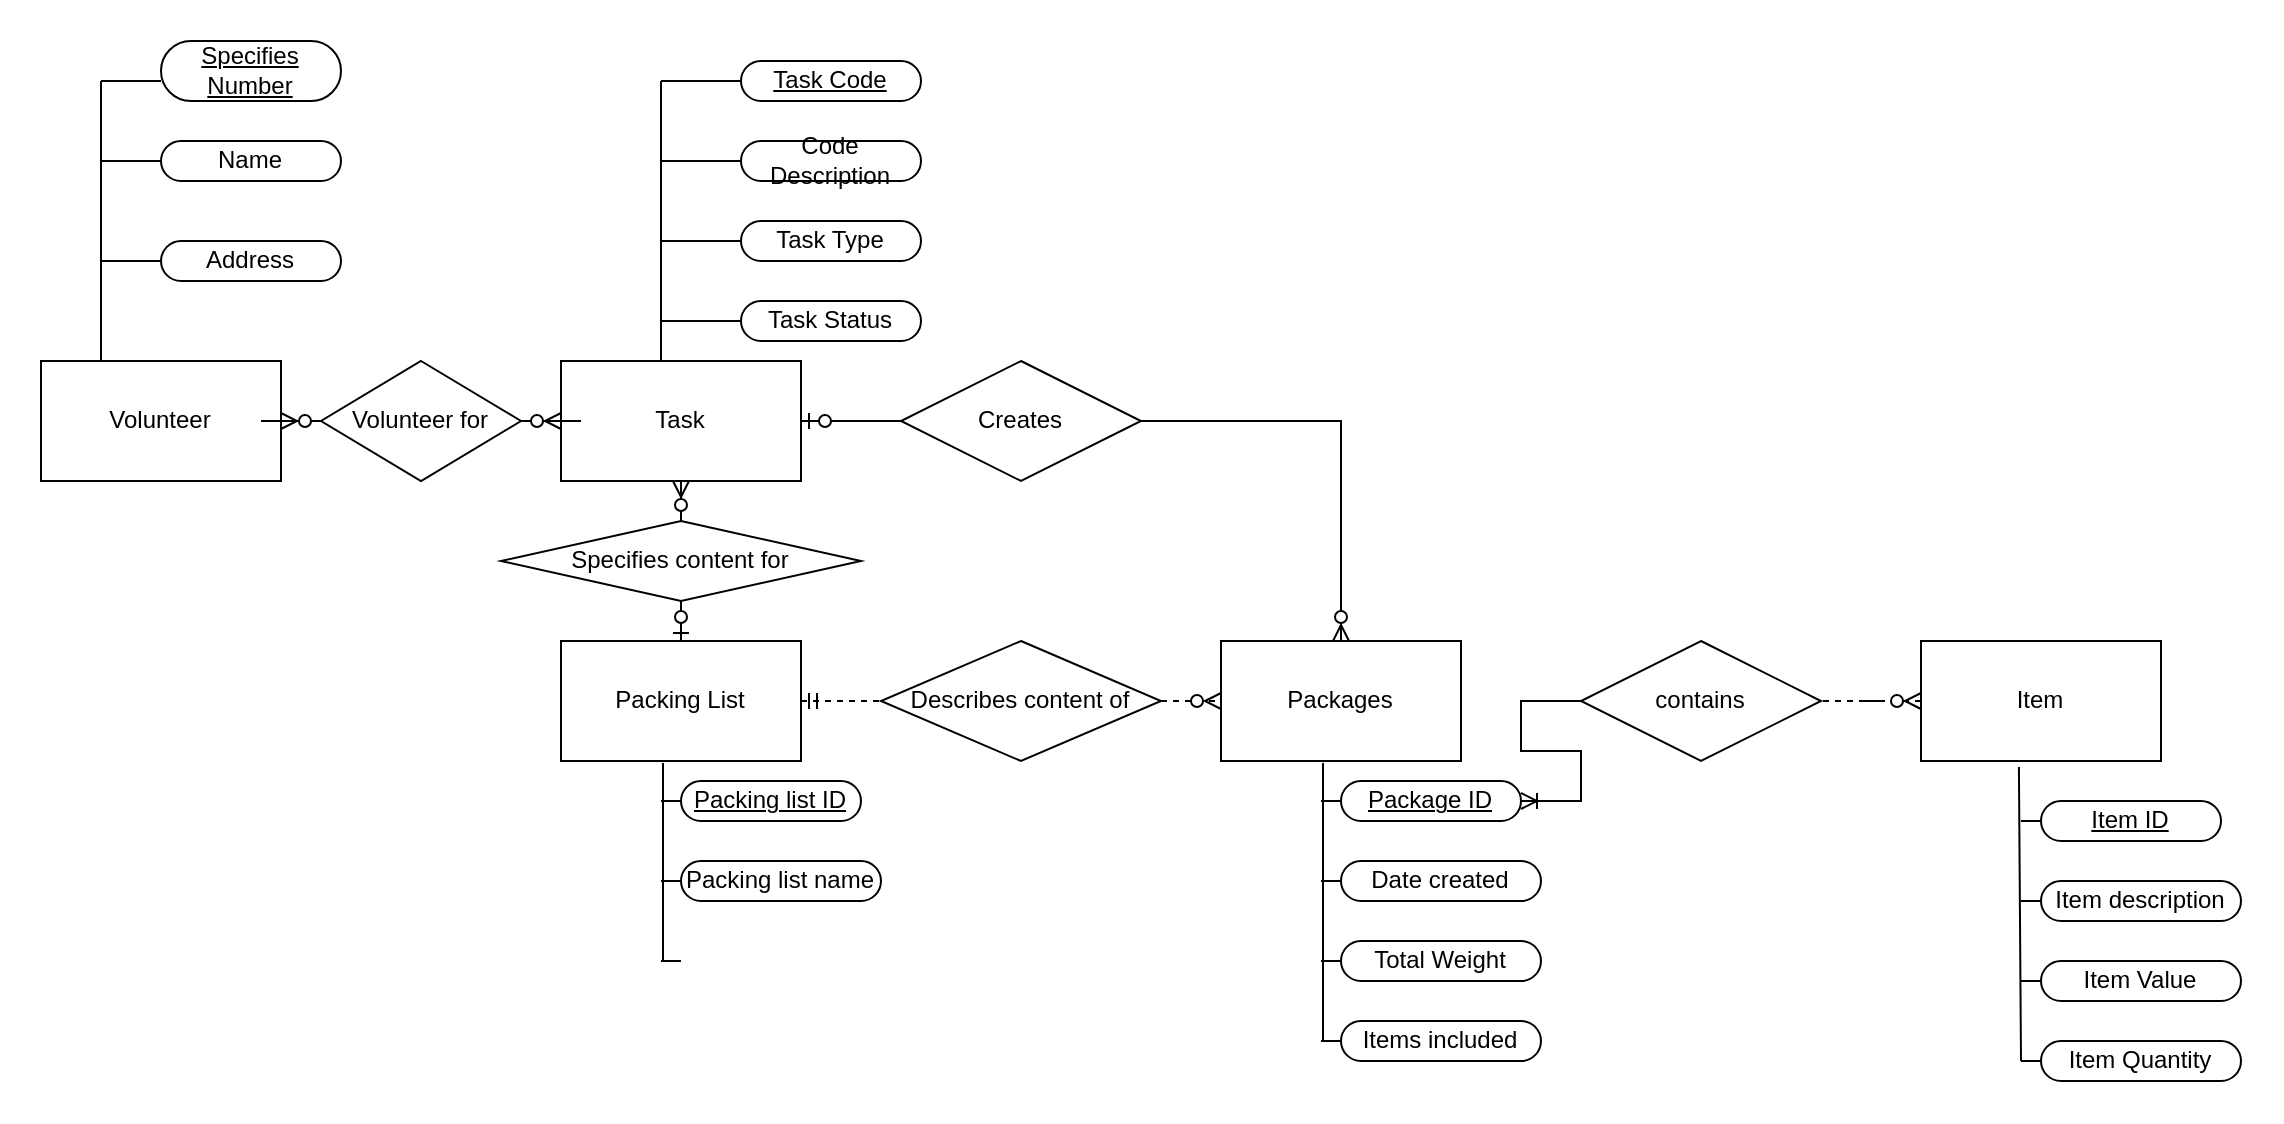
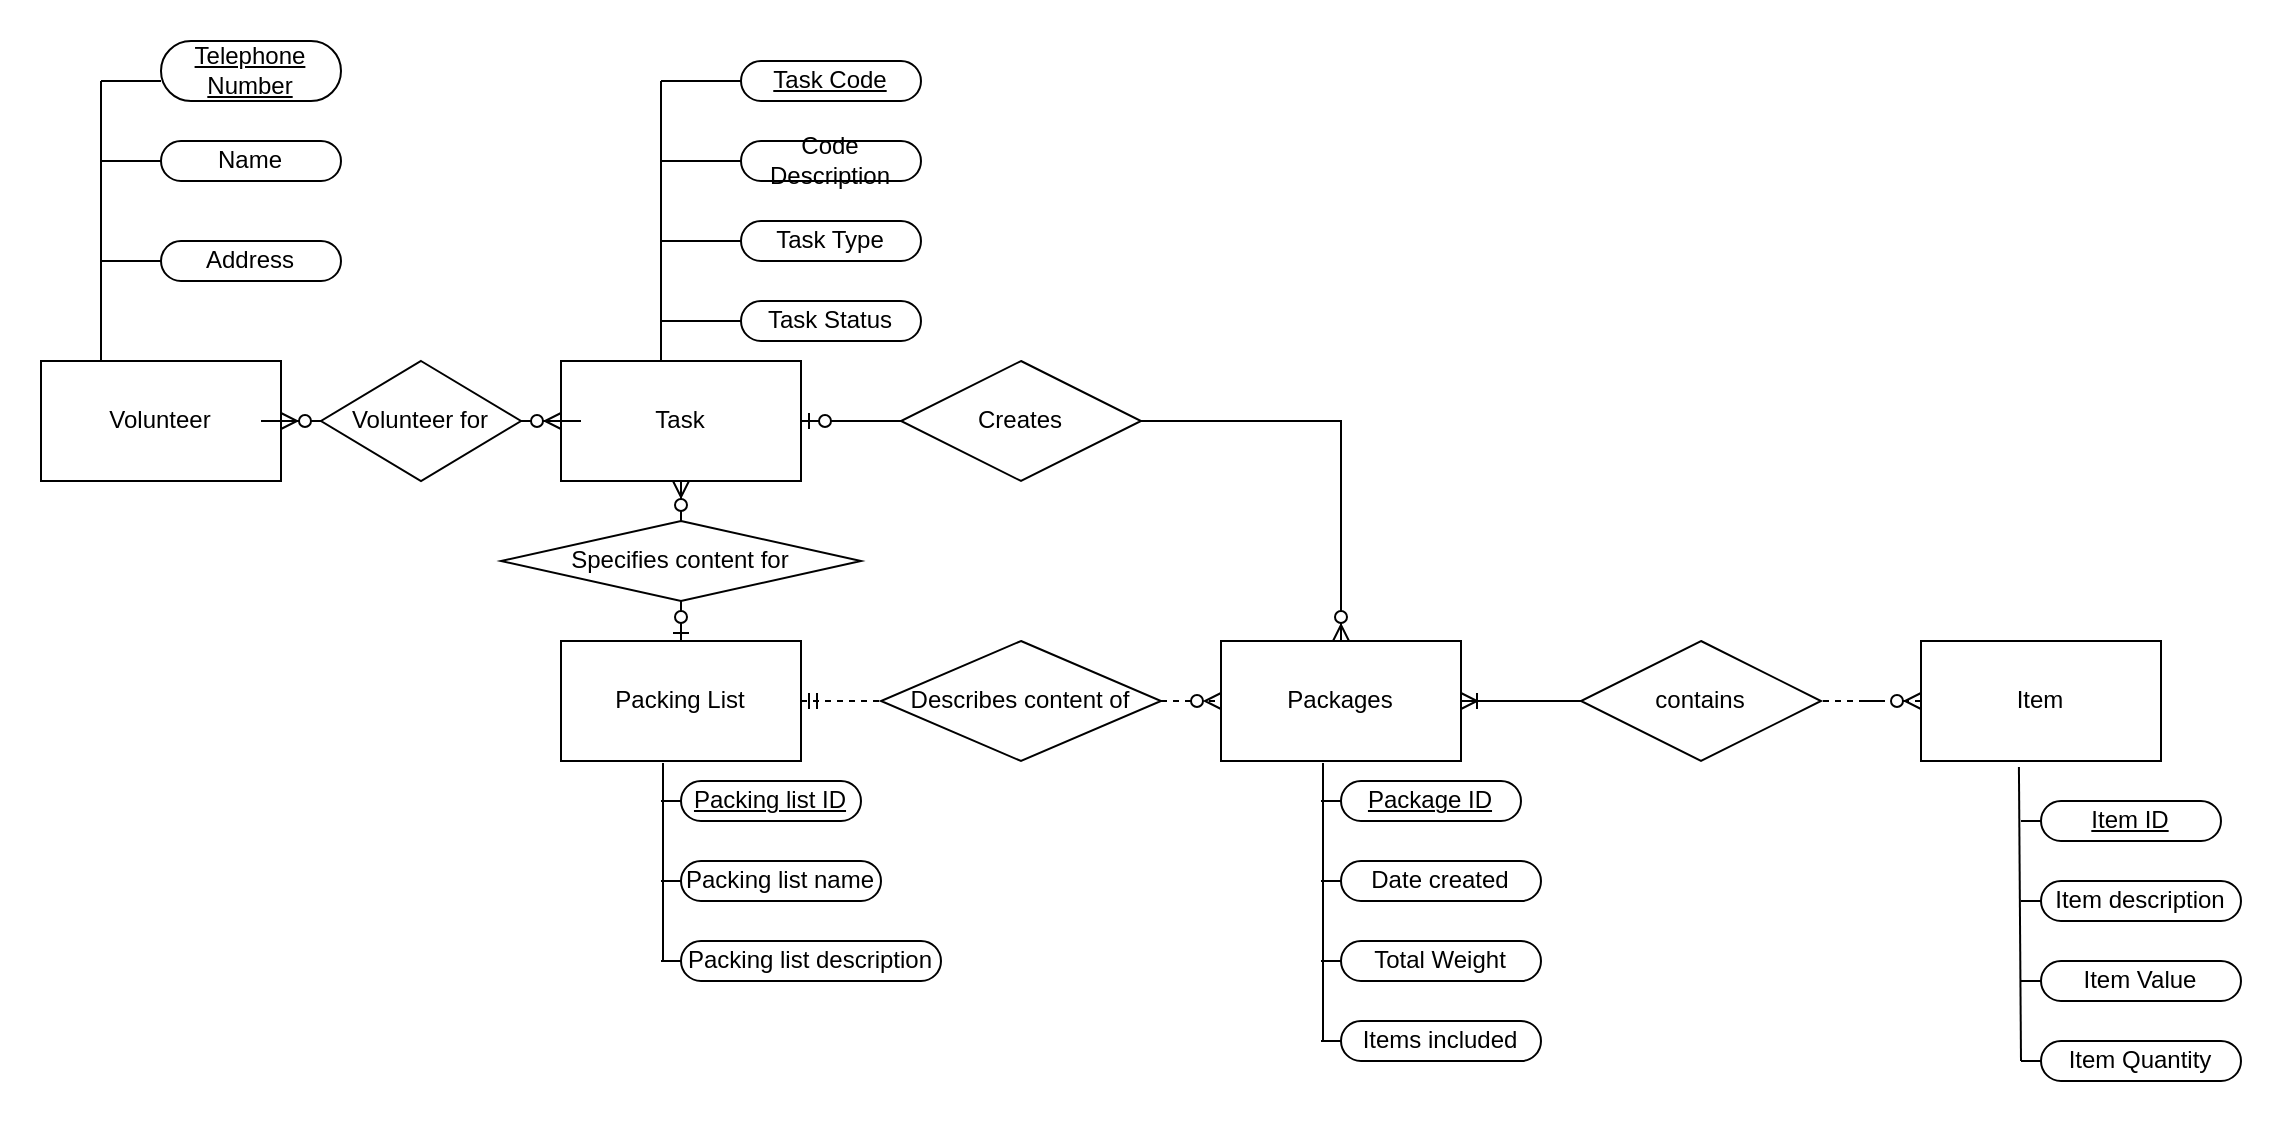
(251, 71) -> (251, 71)
(1580, 751) -> (1492, 701)
none -> (811, 961)
